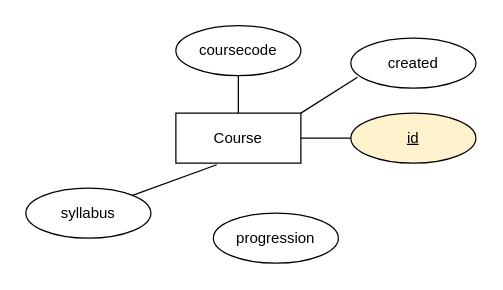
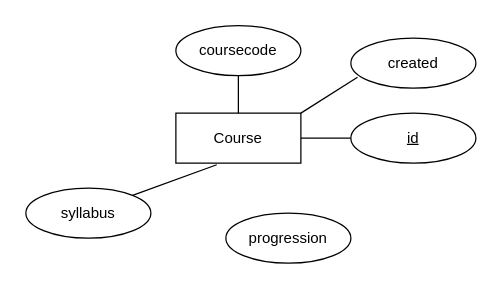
(413, 138) -> (413, 138)
(276, 238) -> (288, 238)
